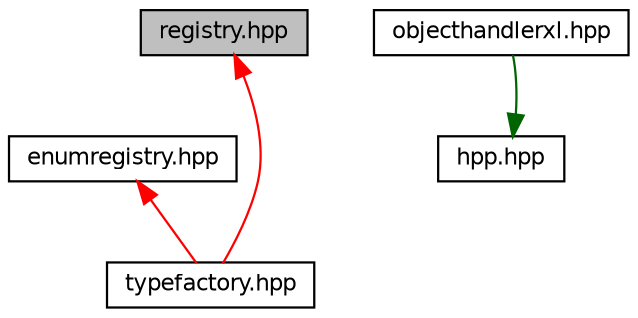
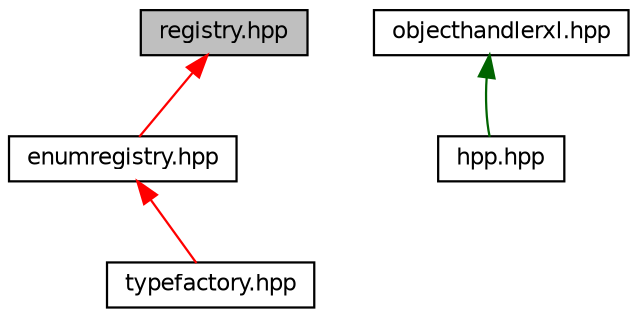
(516, 85) -> (486, 107)
(259, 172) -> (166, 105)
